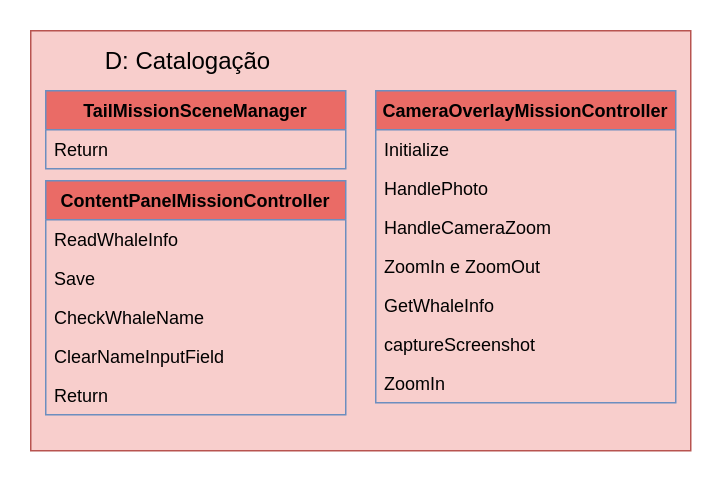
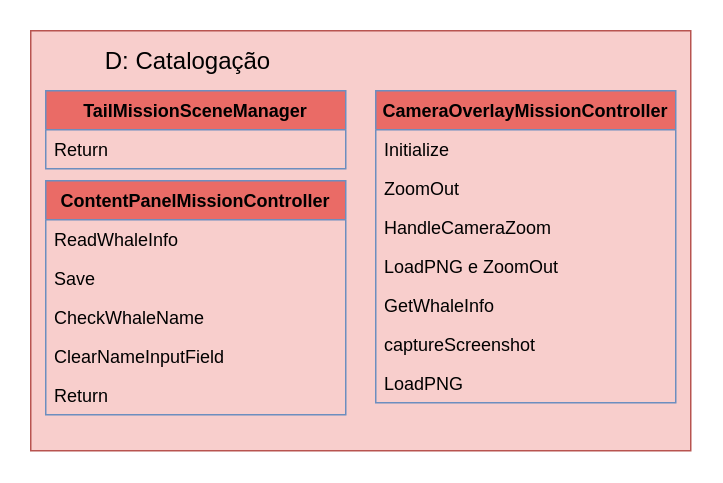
(437, 189) -> (419, 189)
(460, 267) -> (465, 267)
(414, 384) -> (419, 384)
